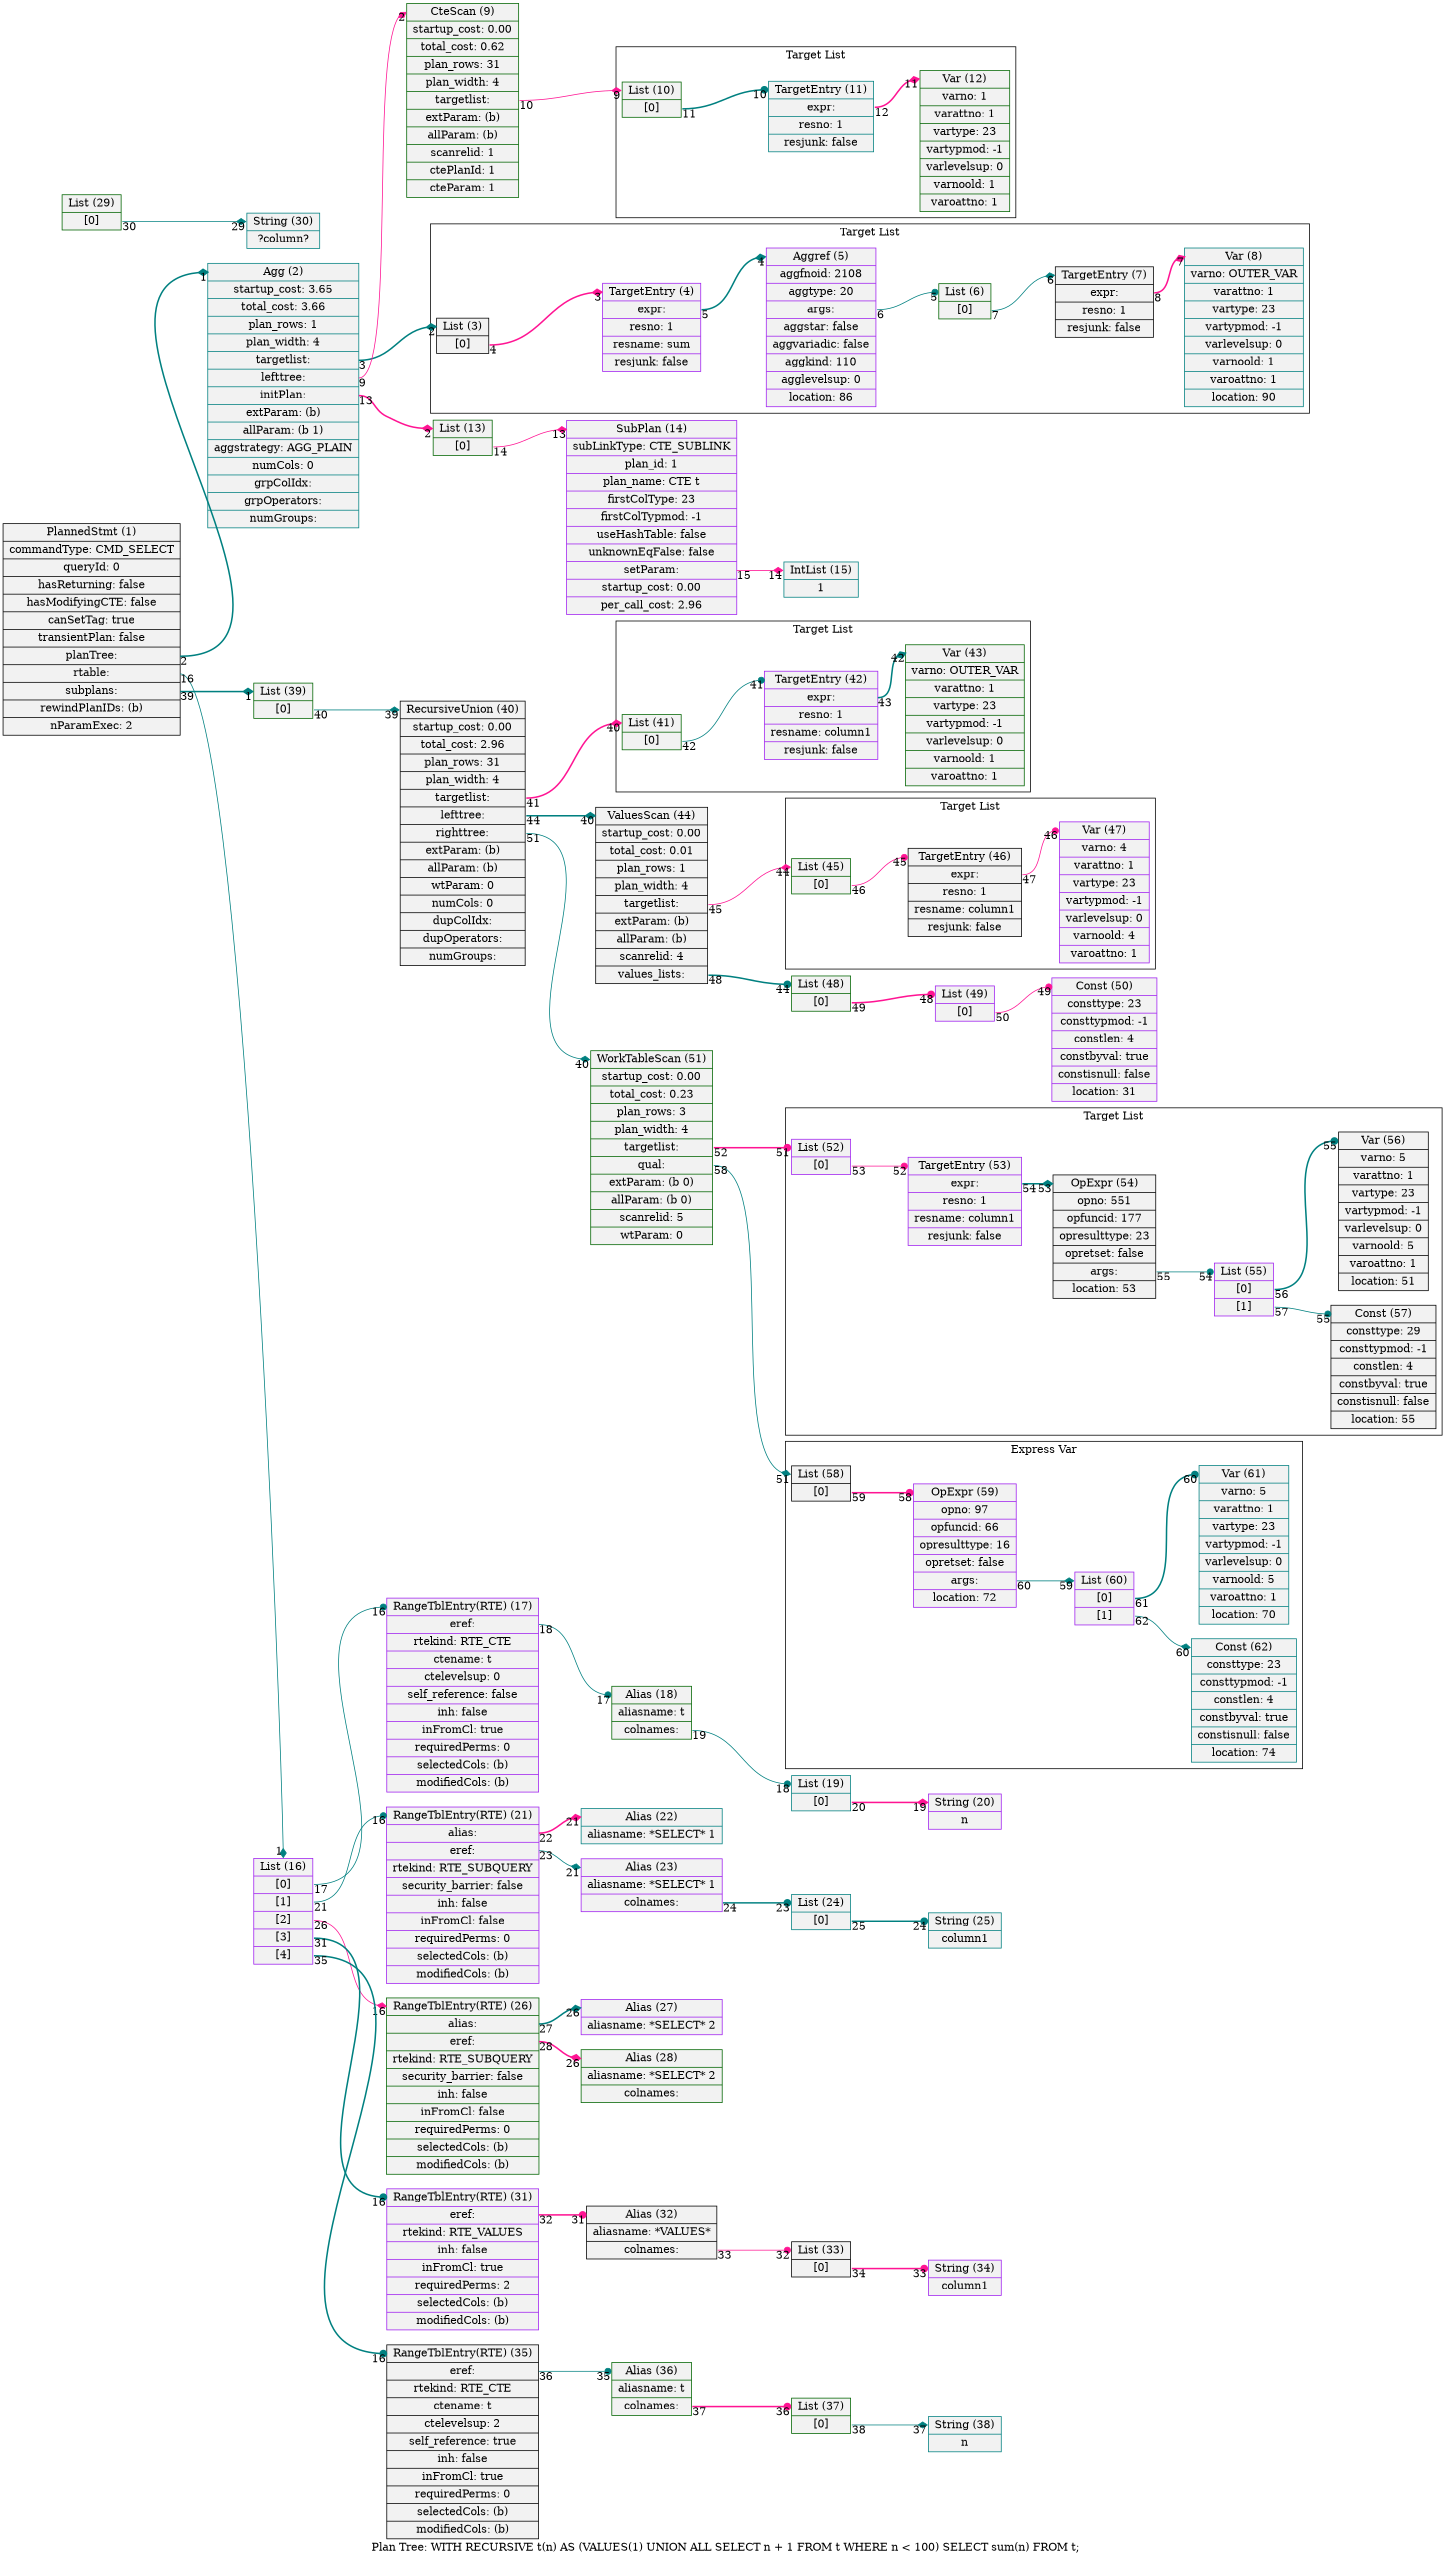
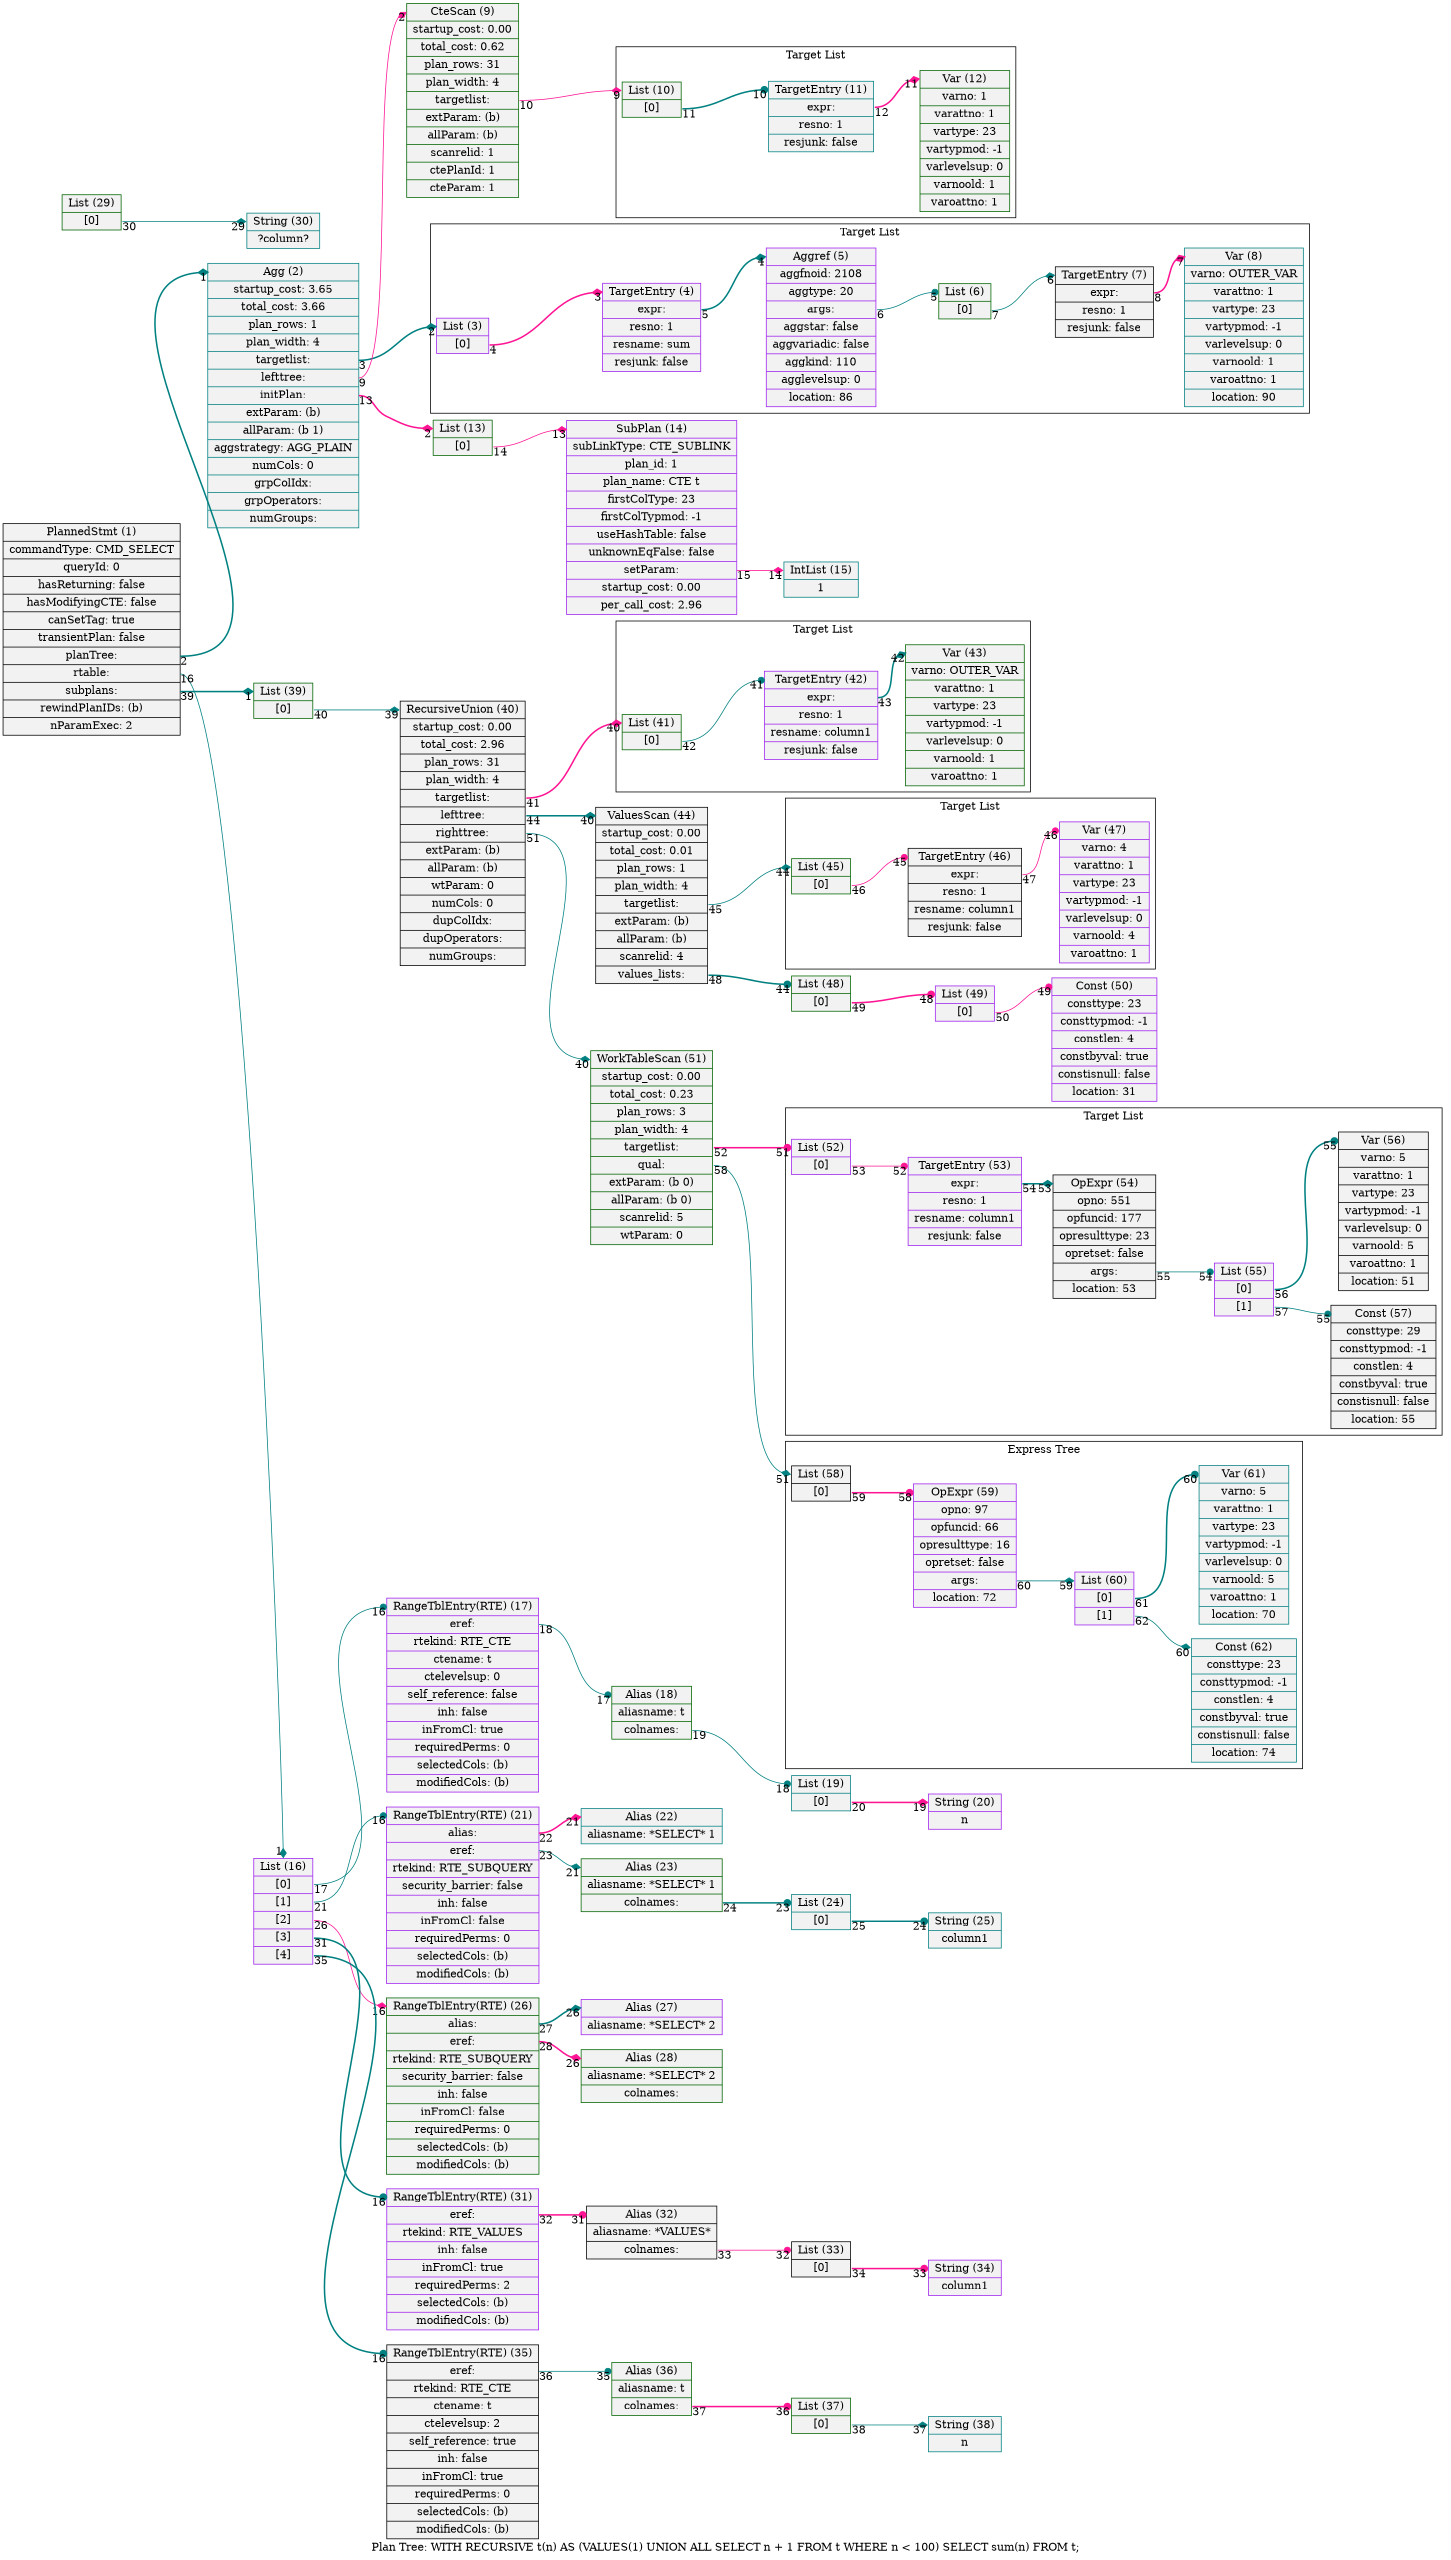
(463, 336) -> (463, 336)
(746, 889) -> (746, 889)
(1044, 1450) -> (1044, 1450)
(652, 1885) -> (652, 1885)
